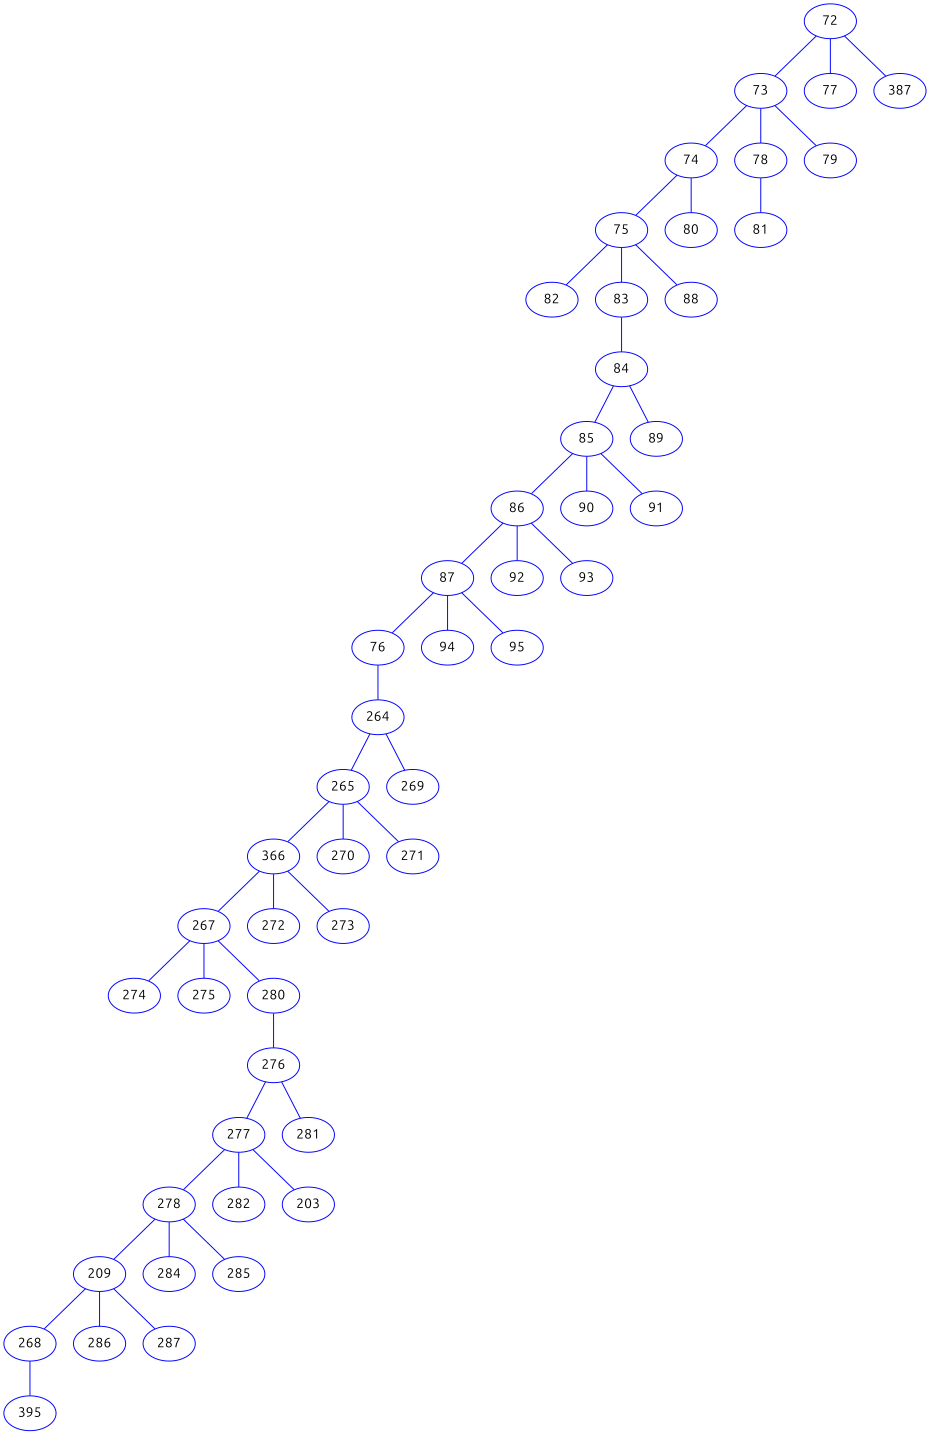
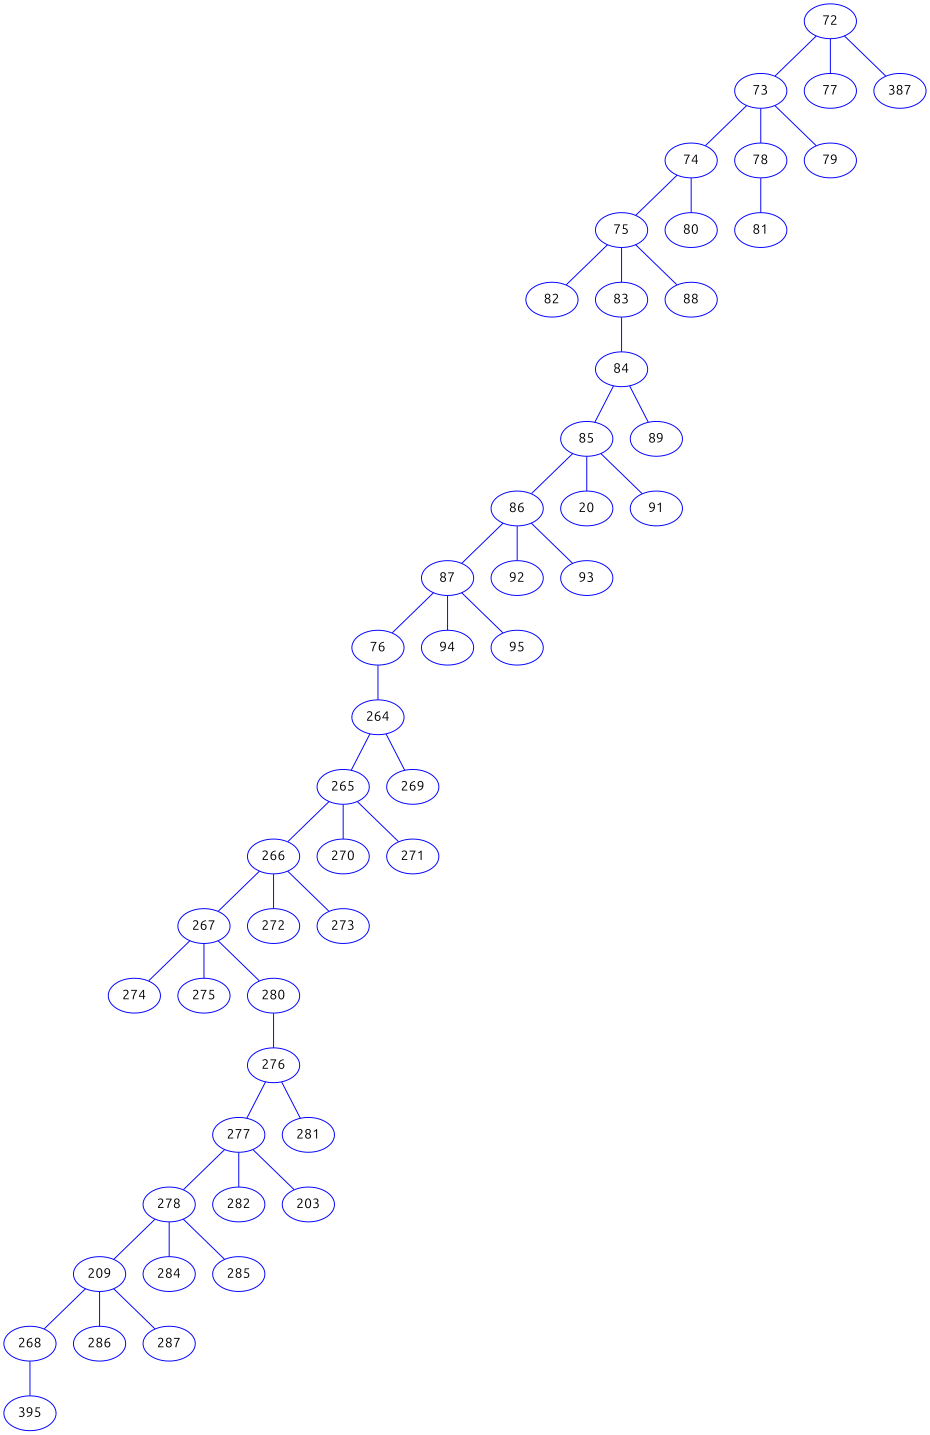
(587, 508) -> (587, 508)
(274, 856) -> (274, 856)
